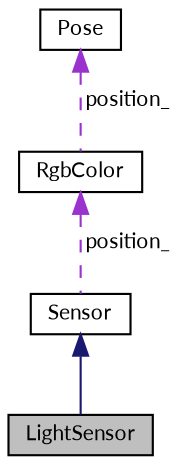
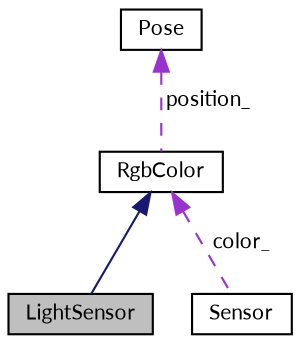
(126, 243) -> (240, 243)
(81, 385) -> (115, 252)
